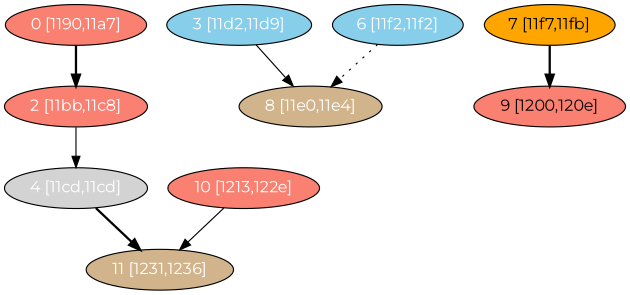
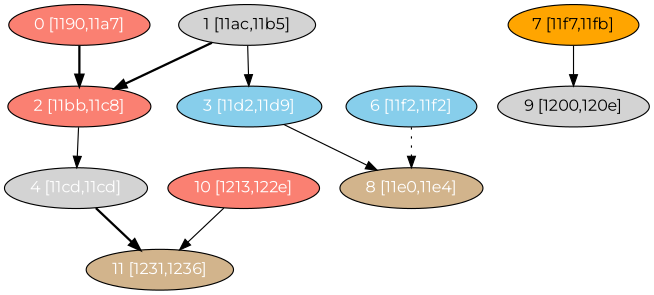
none -> (247, 25)
(550, 60) -> (574, 60)
(550, 107) -> (574, 107)
